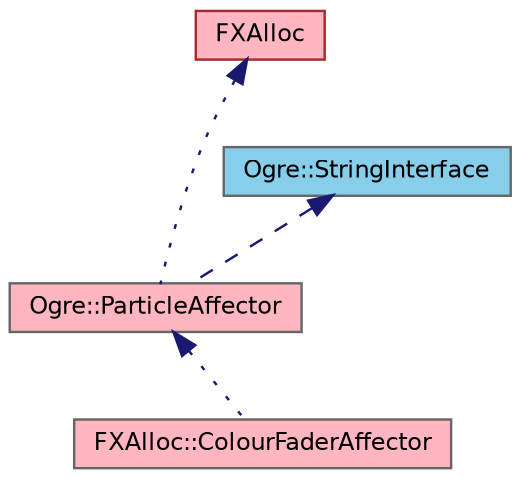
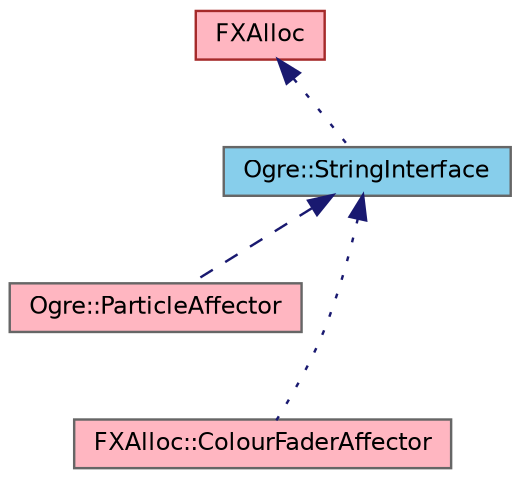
(190, 180) -> (322, 113)
(217, 386) -> (327, 323)
